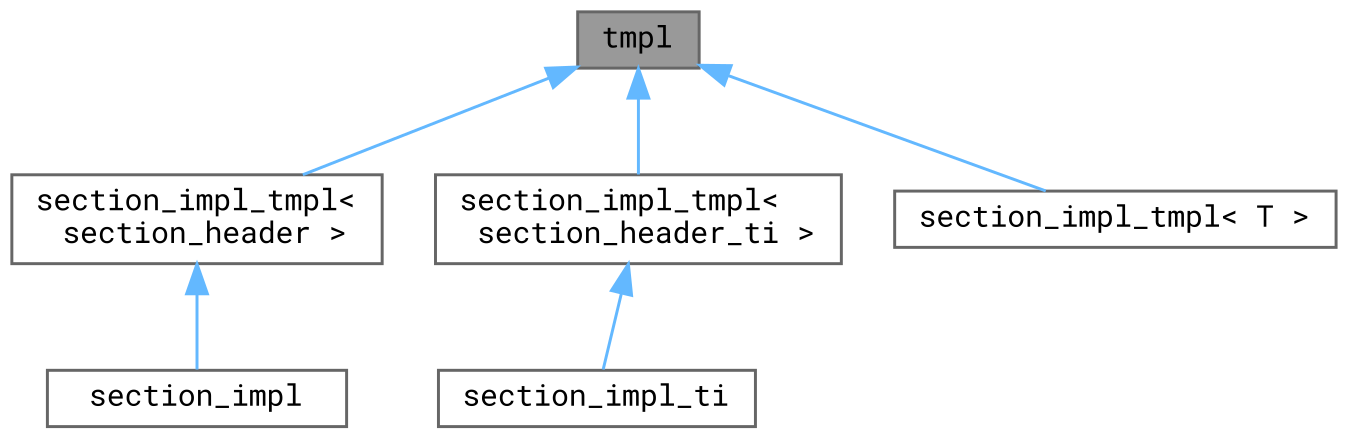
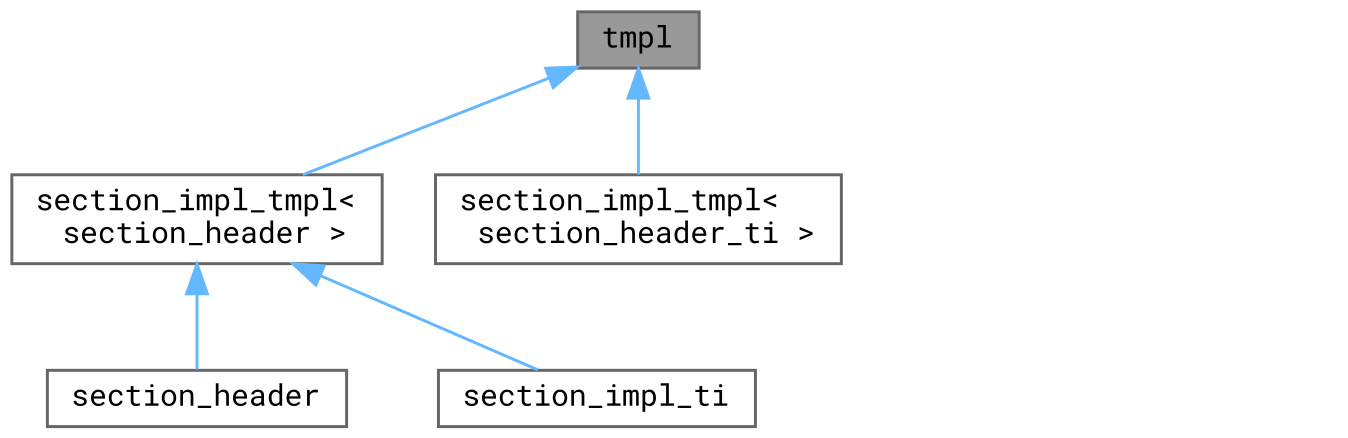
(1115, 219) -> none
(612, 331) -> (429, 323)
(197, 398) -> (197, 398)
